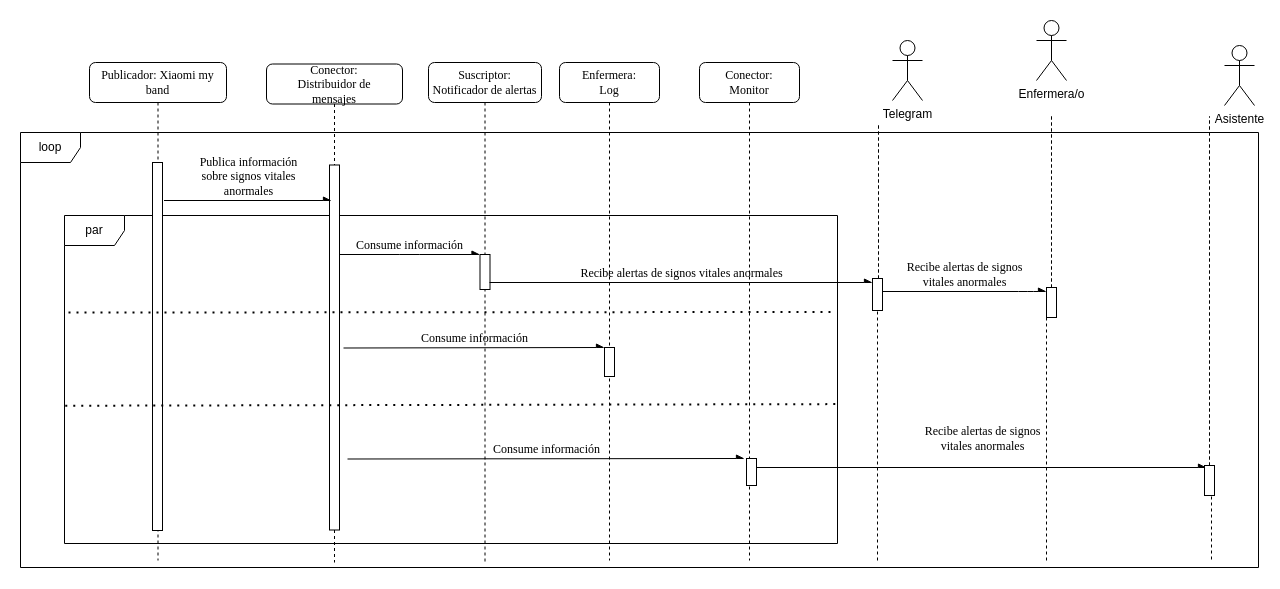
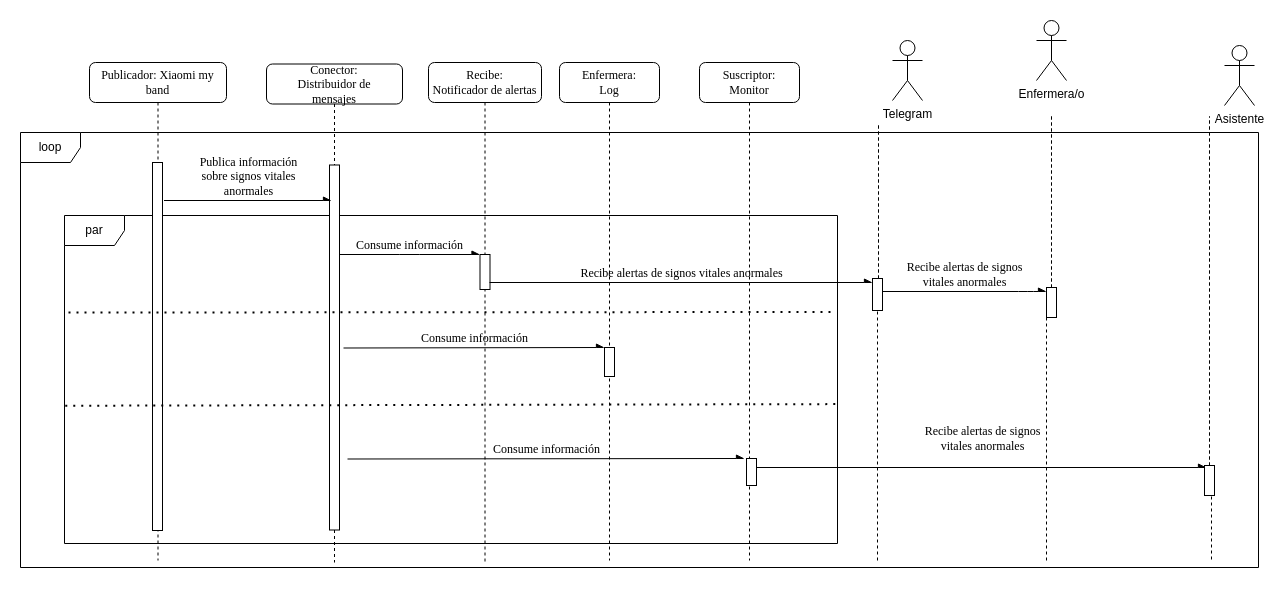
(485, 83) -> (485, 83)
(750, 83) -> (750, 83)
